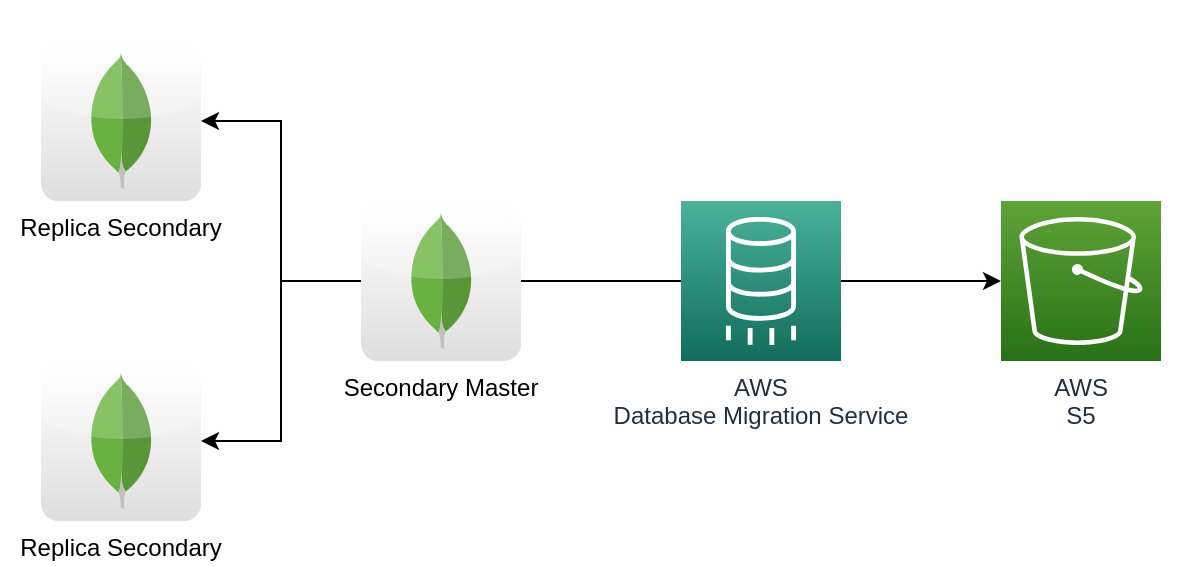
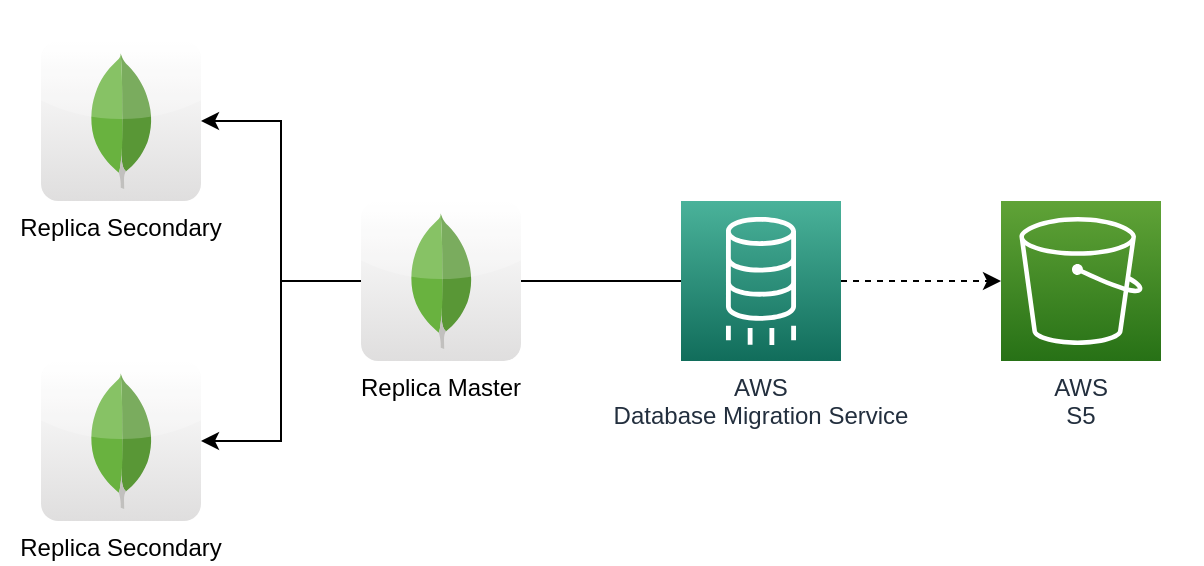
(914, 281) -> (914, 281)
(442, 389) -> (442, 389)
